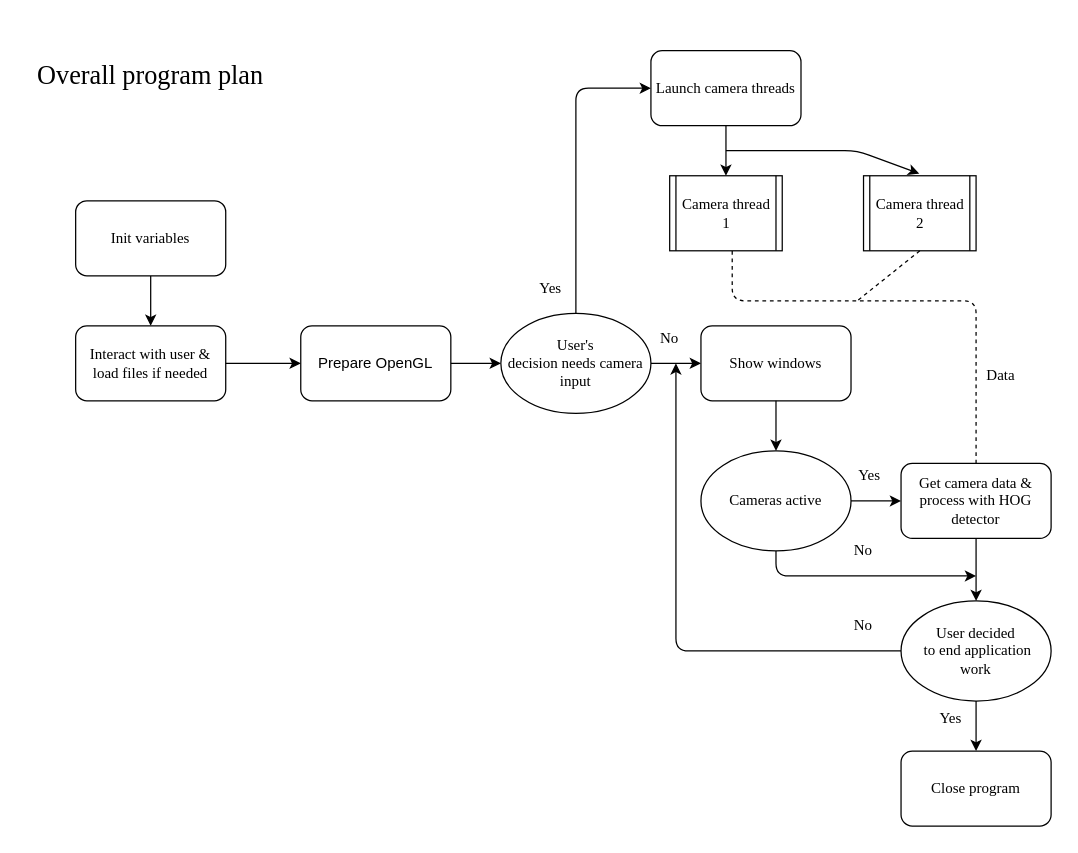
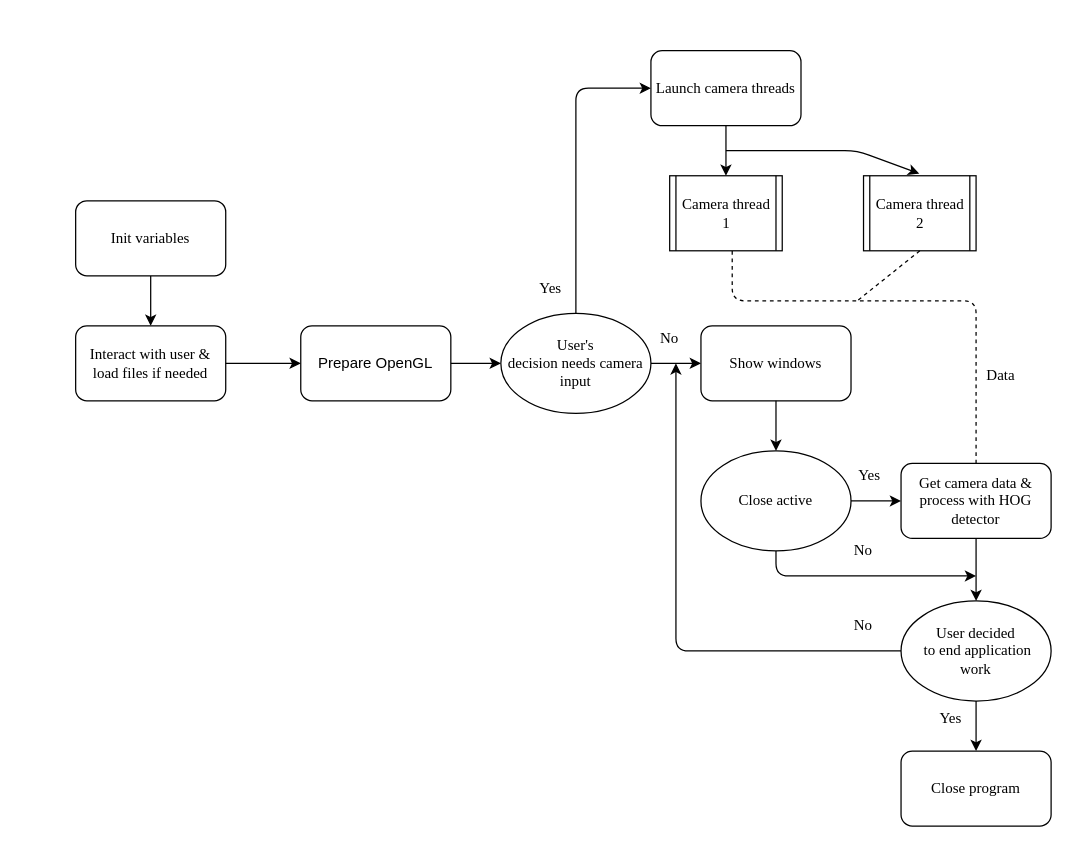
(151, 76) -> none
(776, 501) -> (776, 501)
